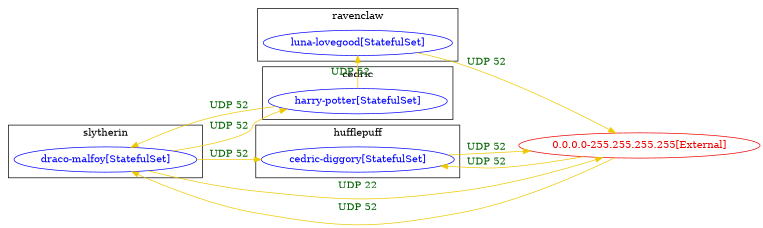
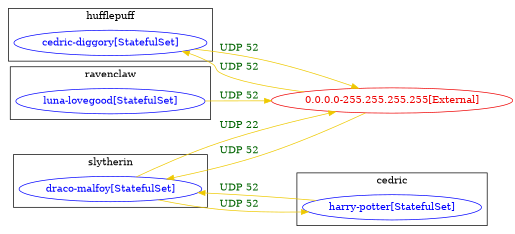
(358, 76) -> none
(225, 160) -> none
